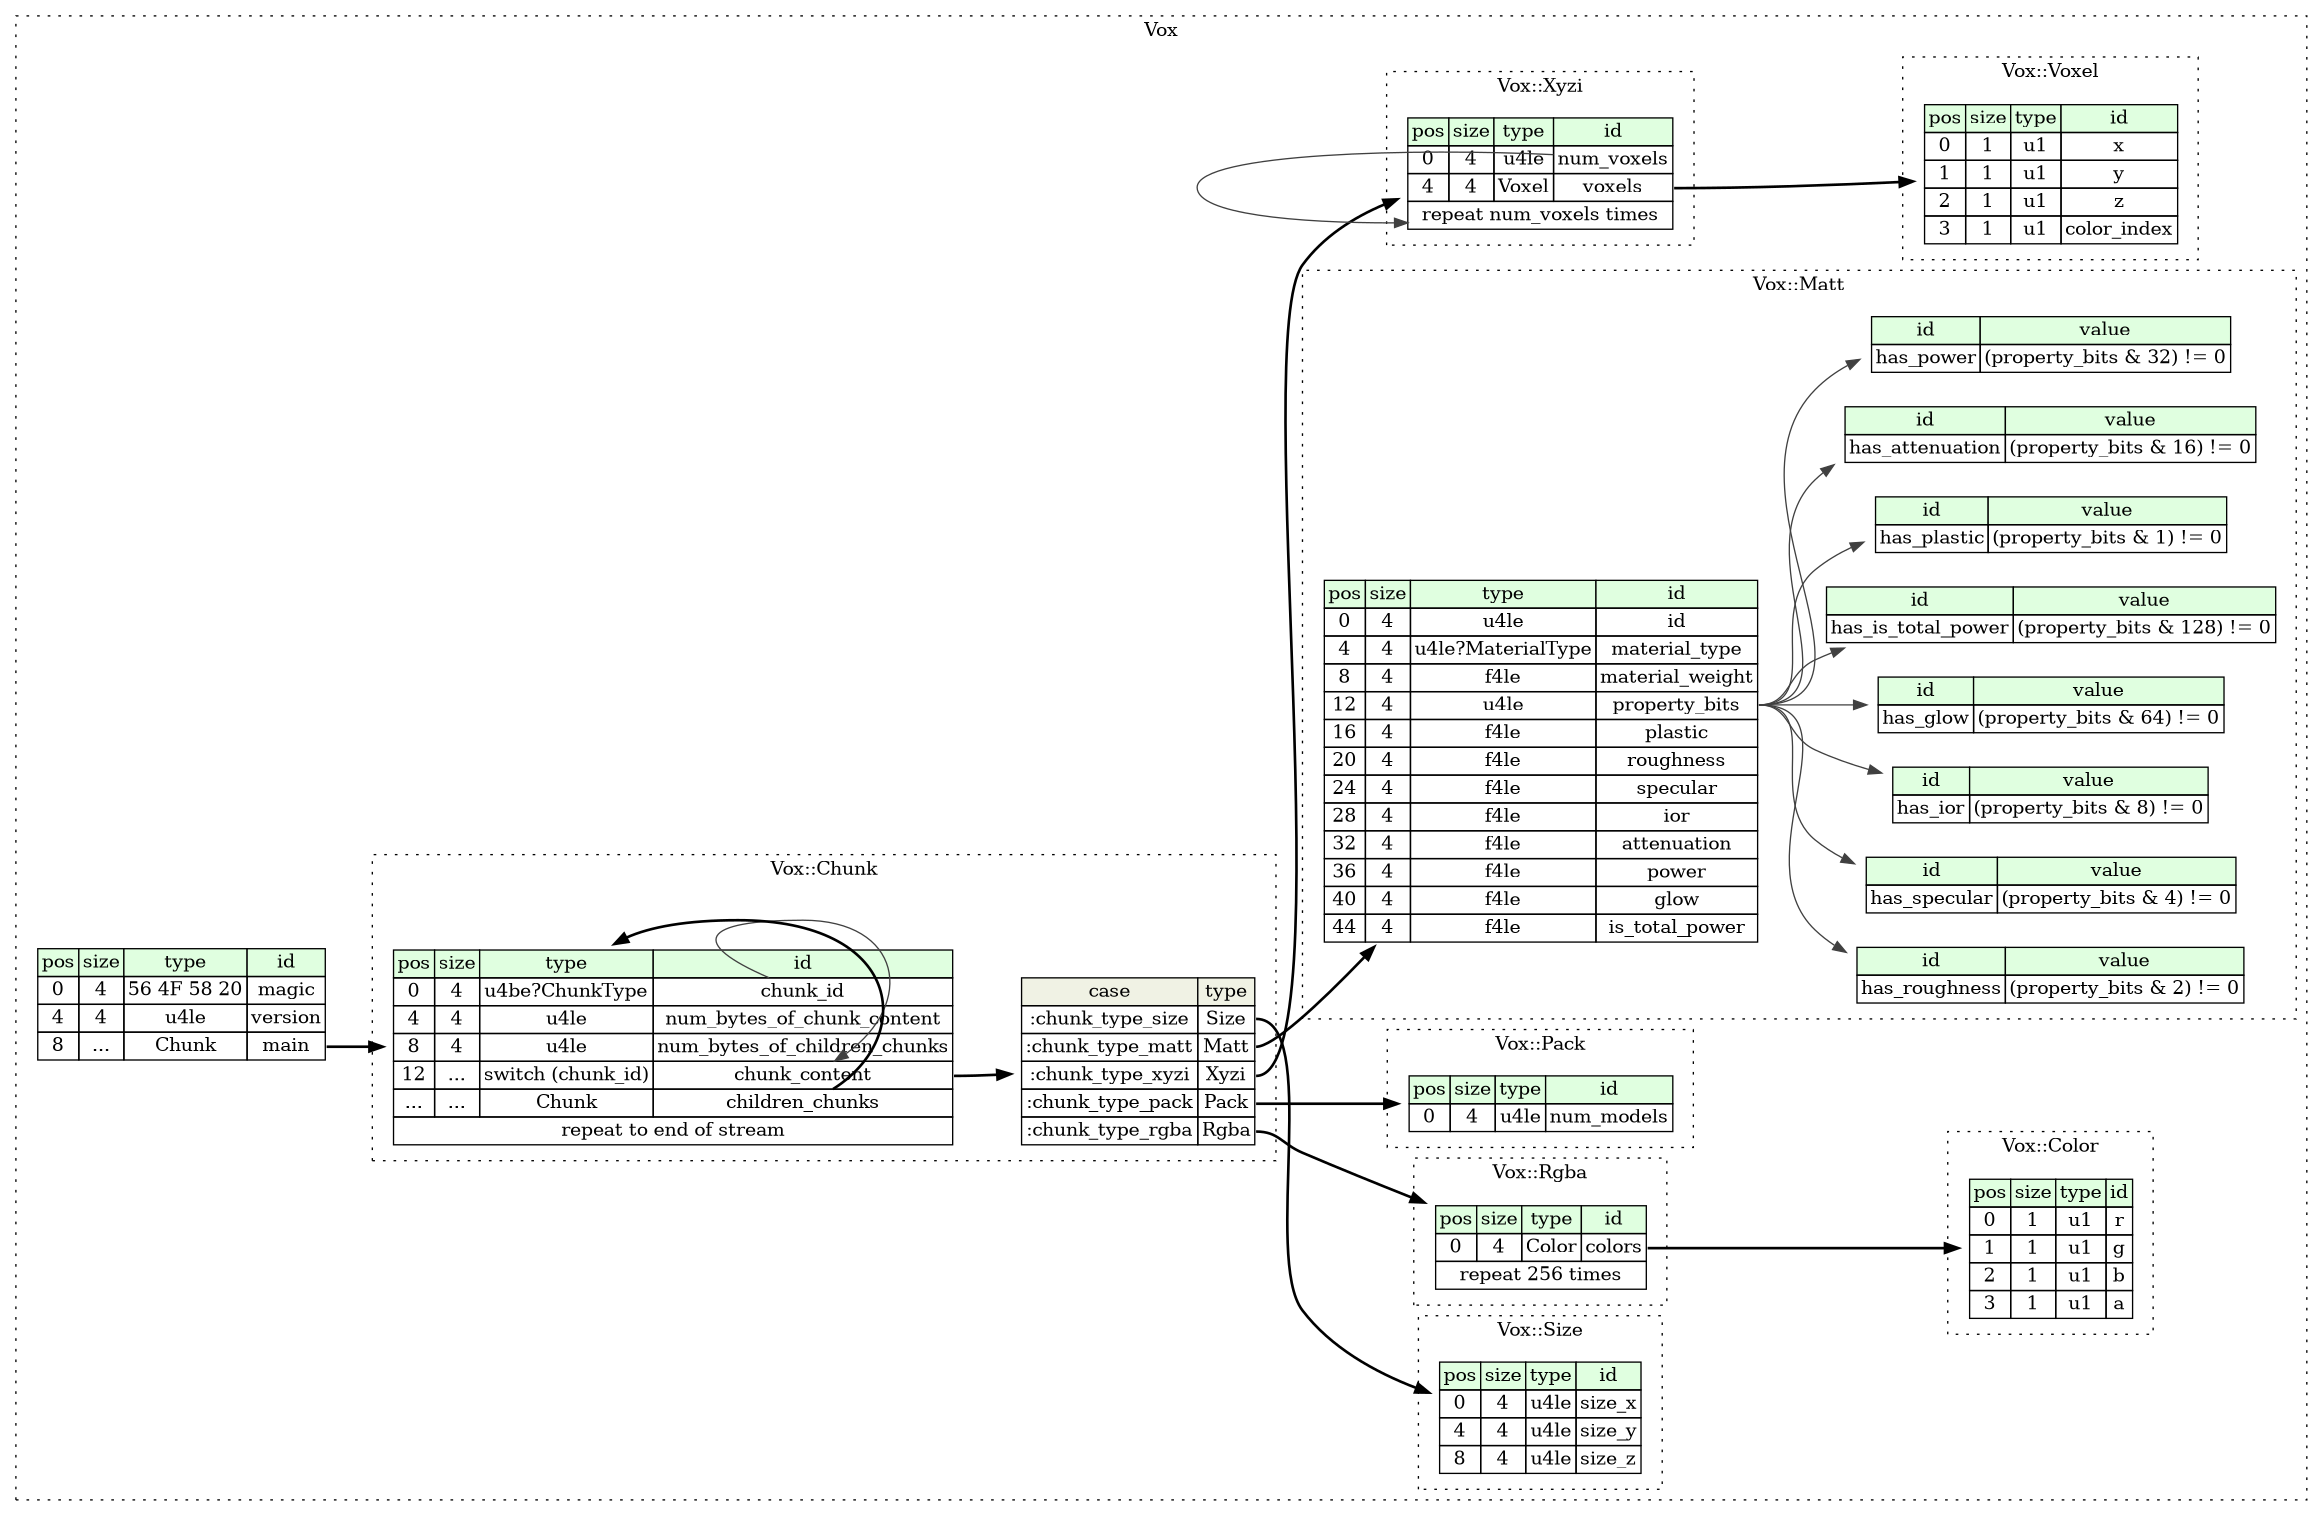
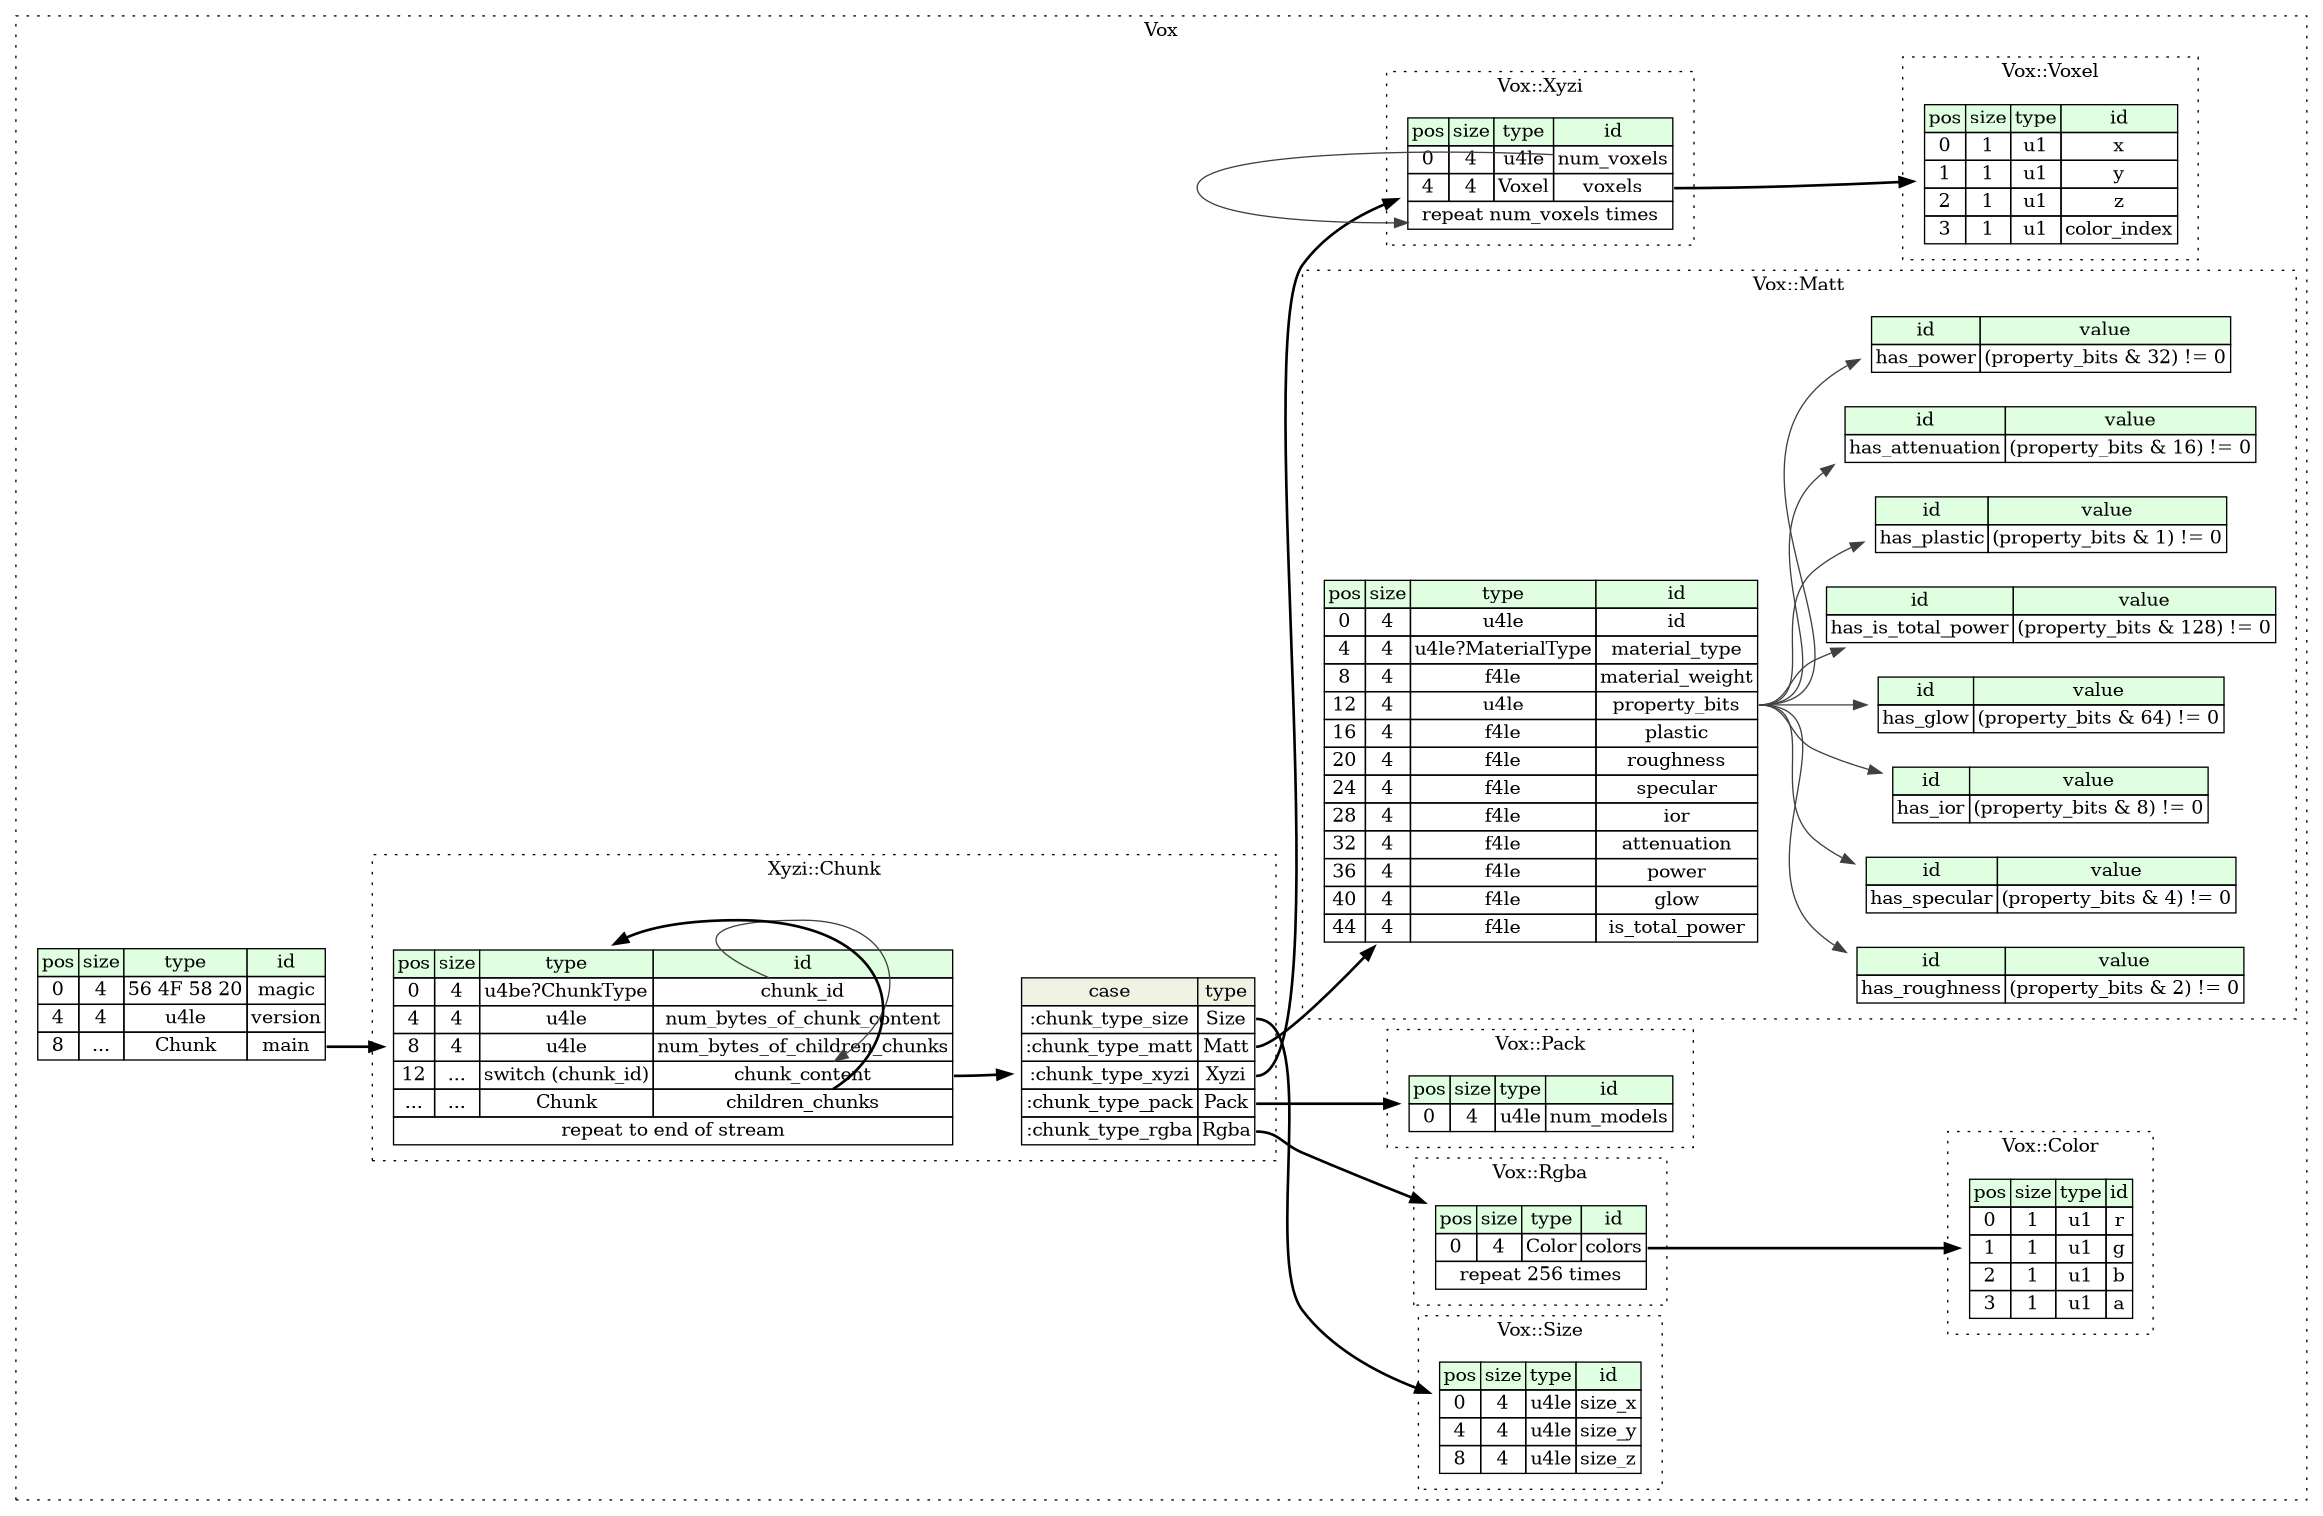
(824, 870) -> (824, 870)
